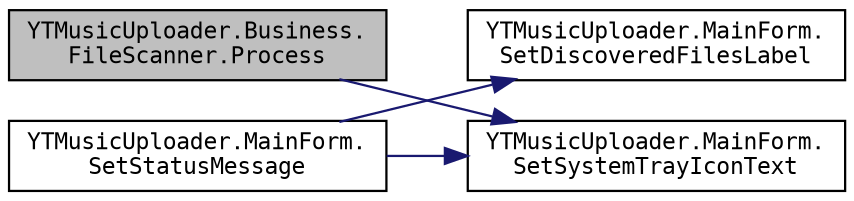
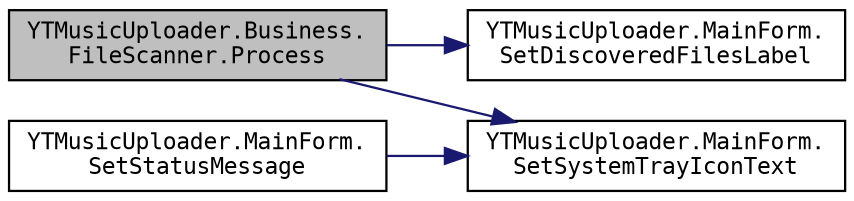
(397, 108) -> (416, 45)
